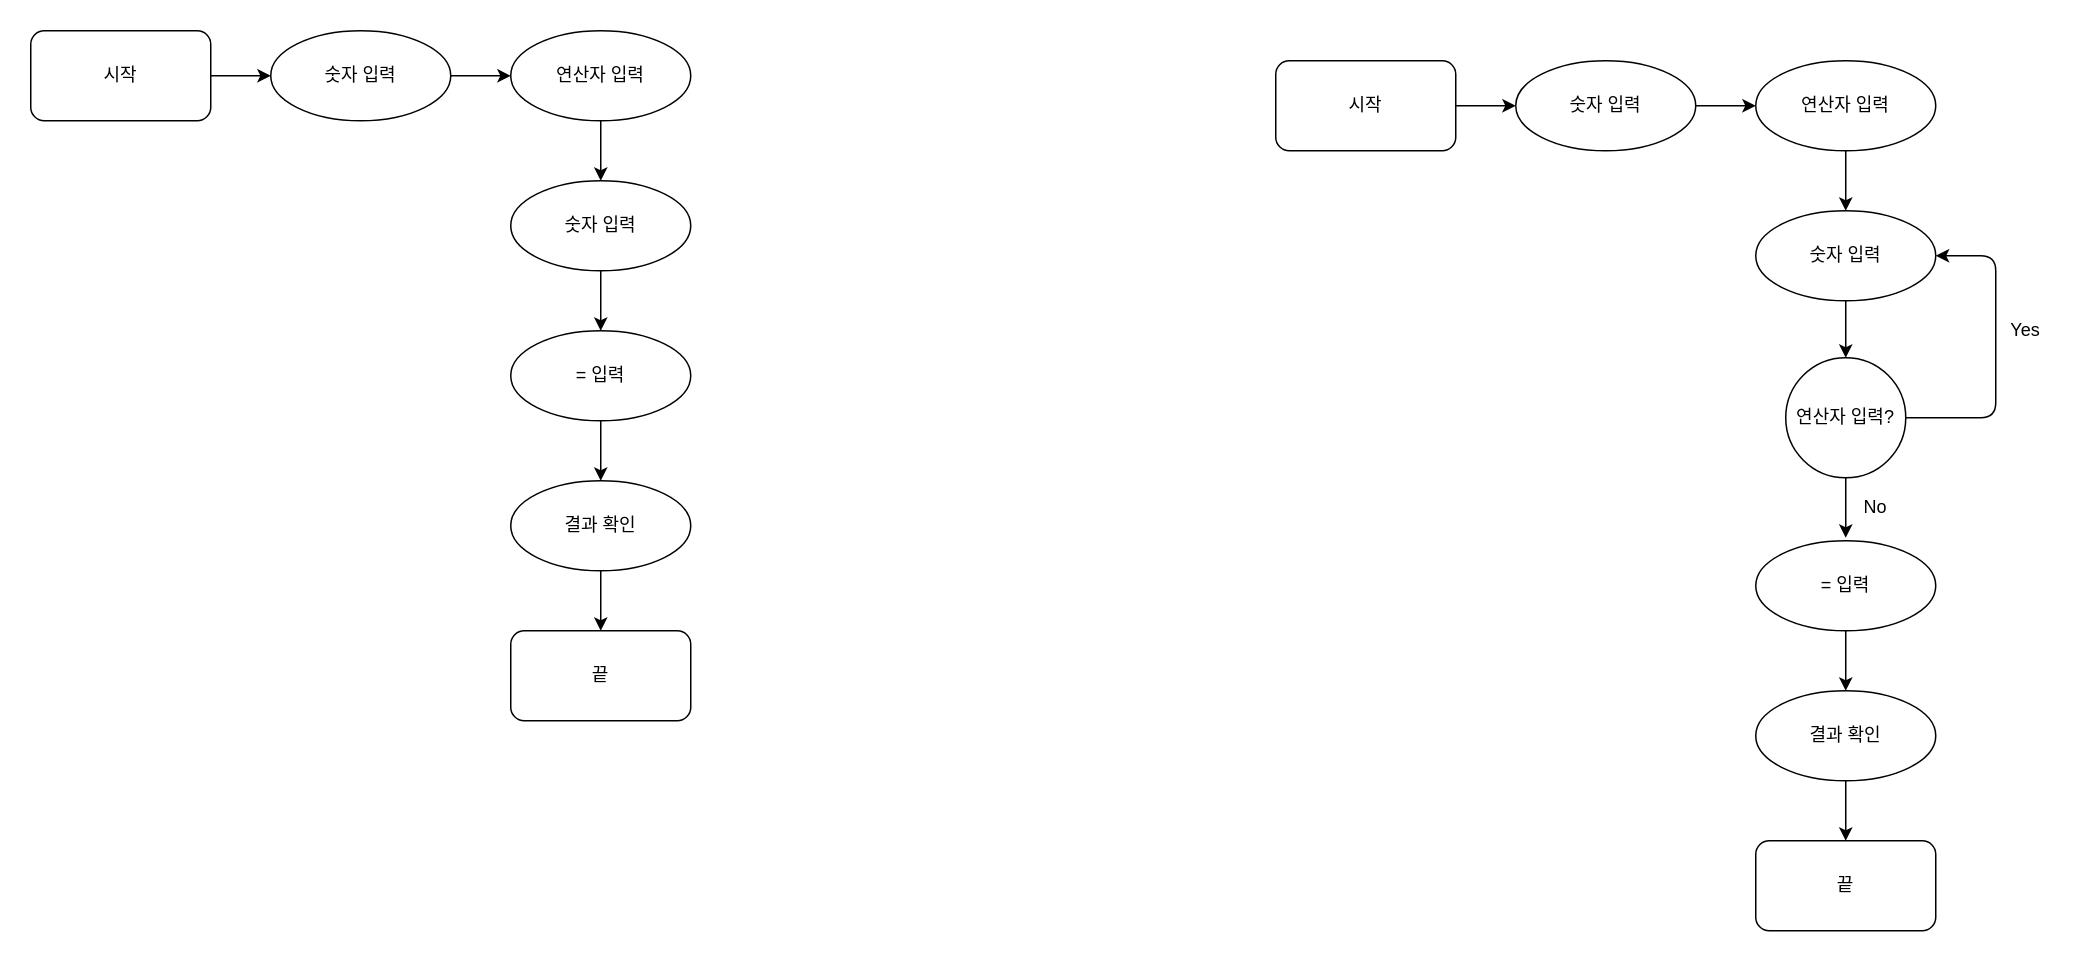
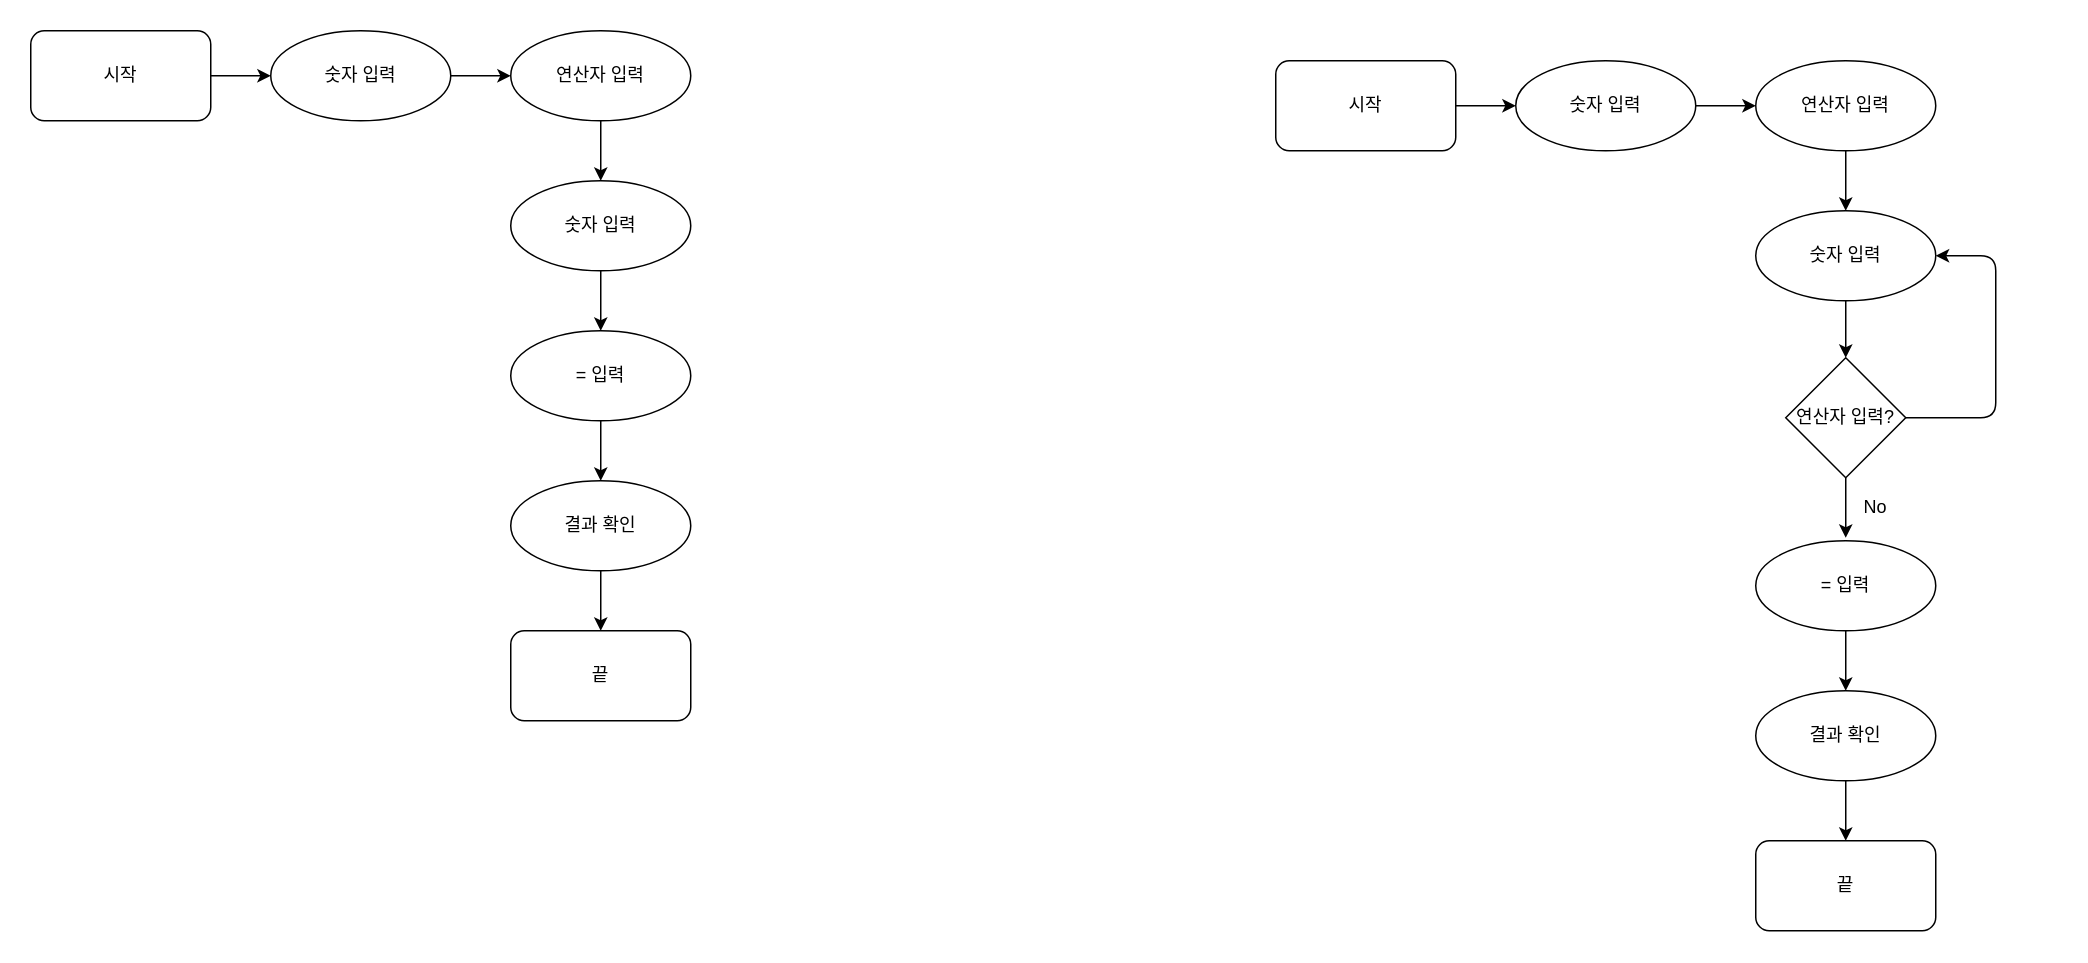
(2026, 331) -> none
(1846, 418) -> (1846, 418)
